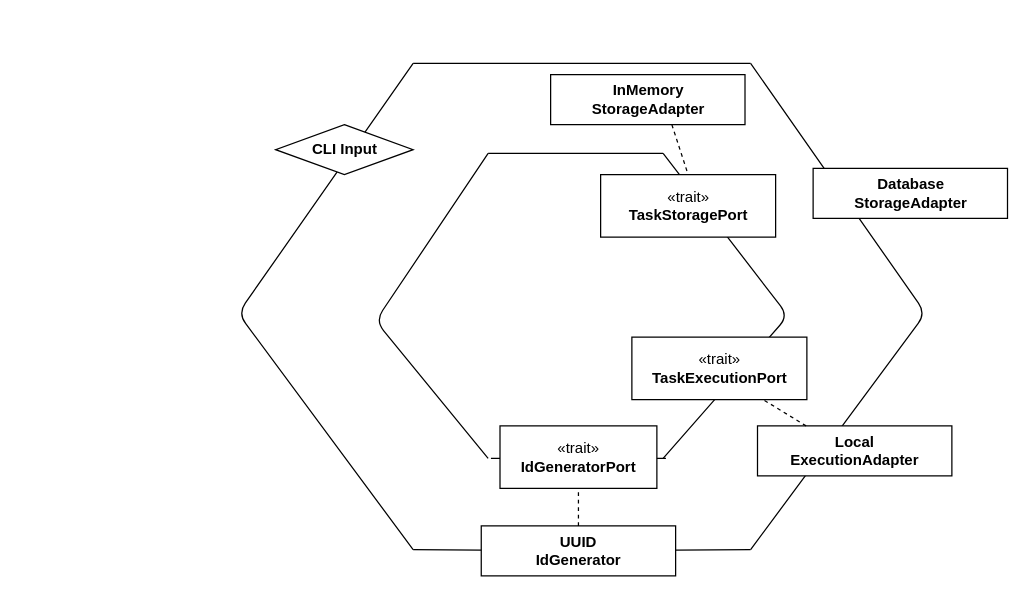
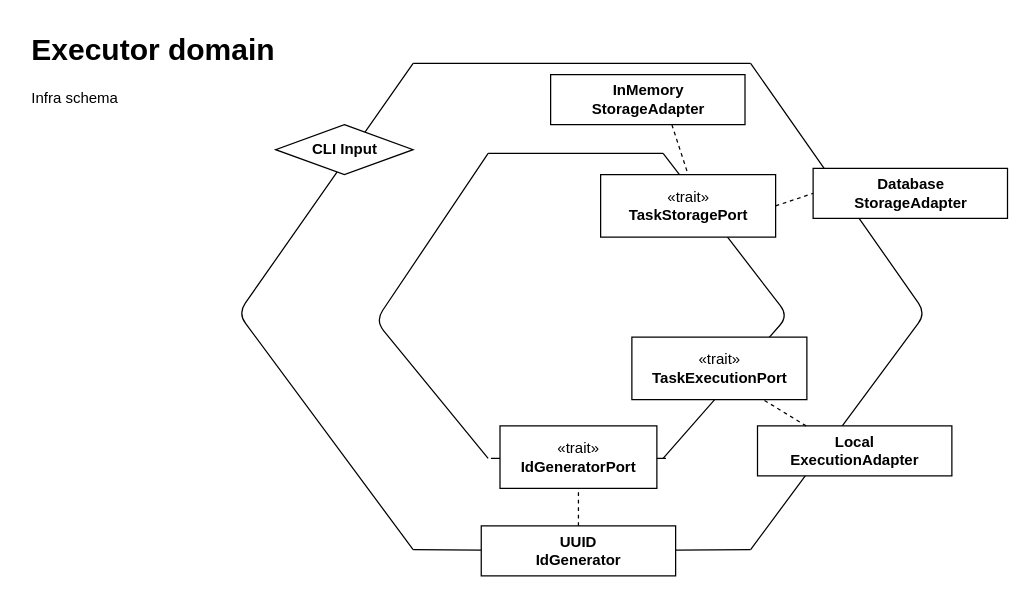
none -> (163, 69)
none -> (794, 200)
